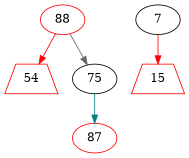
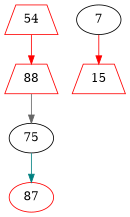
(63, 20) -> (31, 79)
(49, 45) -> (31, 45)
